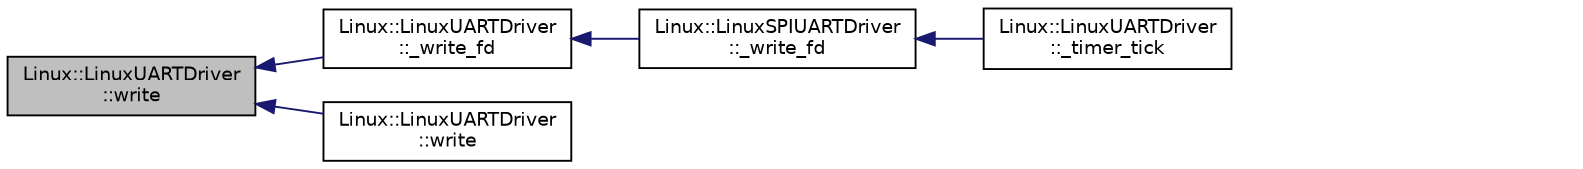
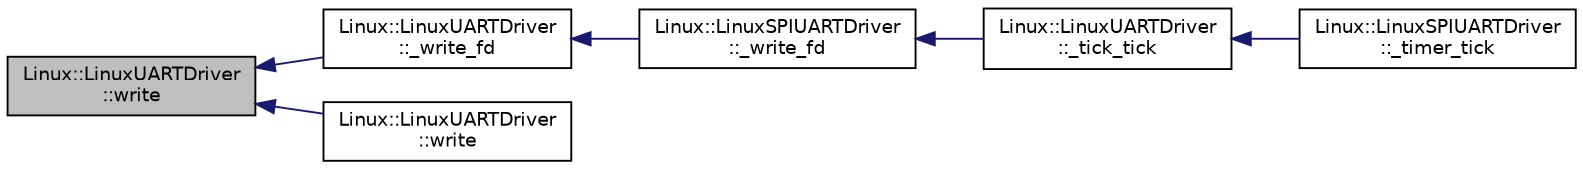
(1108, 39) -> (1108, 39)
none -> (1438, 39)
